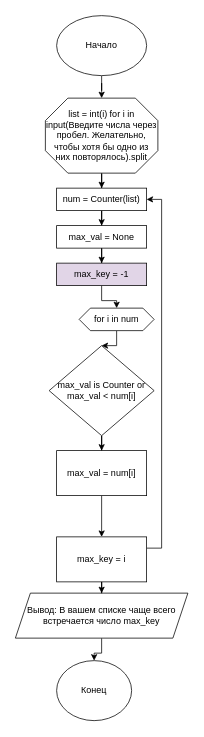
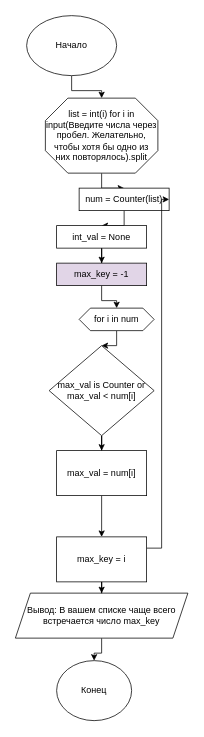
(102, 45) -> (72, 45)
(102, 199) -> (124, 199)
(102, 237) -> (102, 237)
